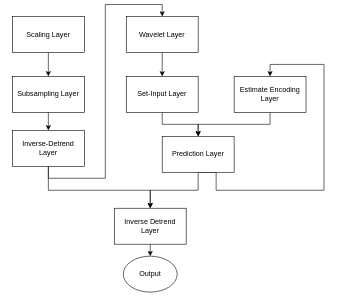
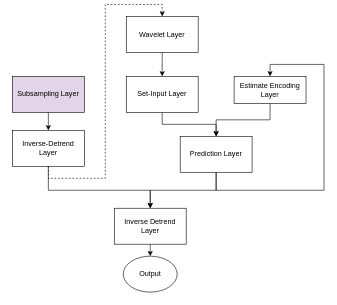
(48, 35) -> none
(48, 63) -> none
(105, 88) -> (105, 88)
(48, 95) -> (48, 95)
(270, 95) -> (270, 90)
(198, 155) -> (216, 155)
